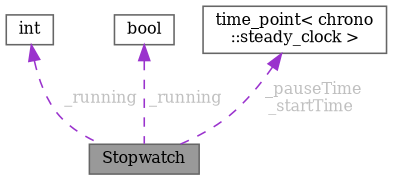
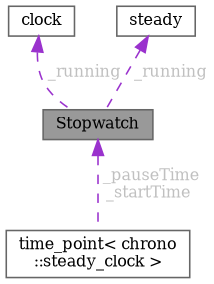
(30, 30) -> (42, 21)
(144, 30) -> (156, 21)
(233, 113) -> (98, 193)
